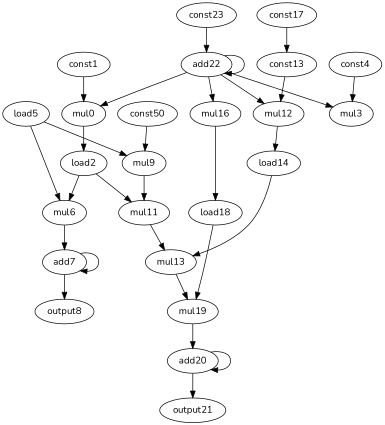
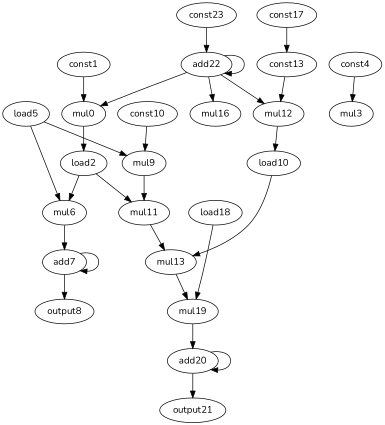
(277, 88) -> none
(148, 114) -> (148, 114)
(215, 160) -> none
(274, 163) -> (274, 163)
